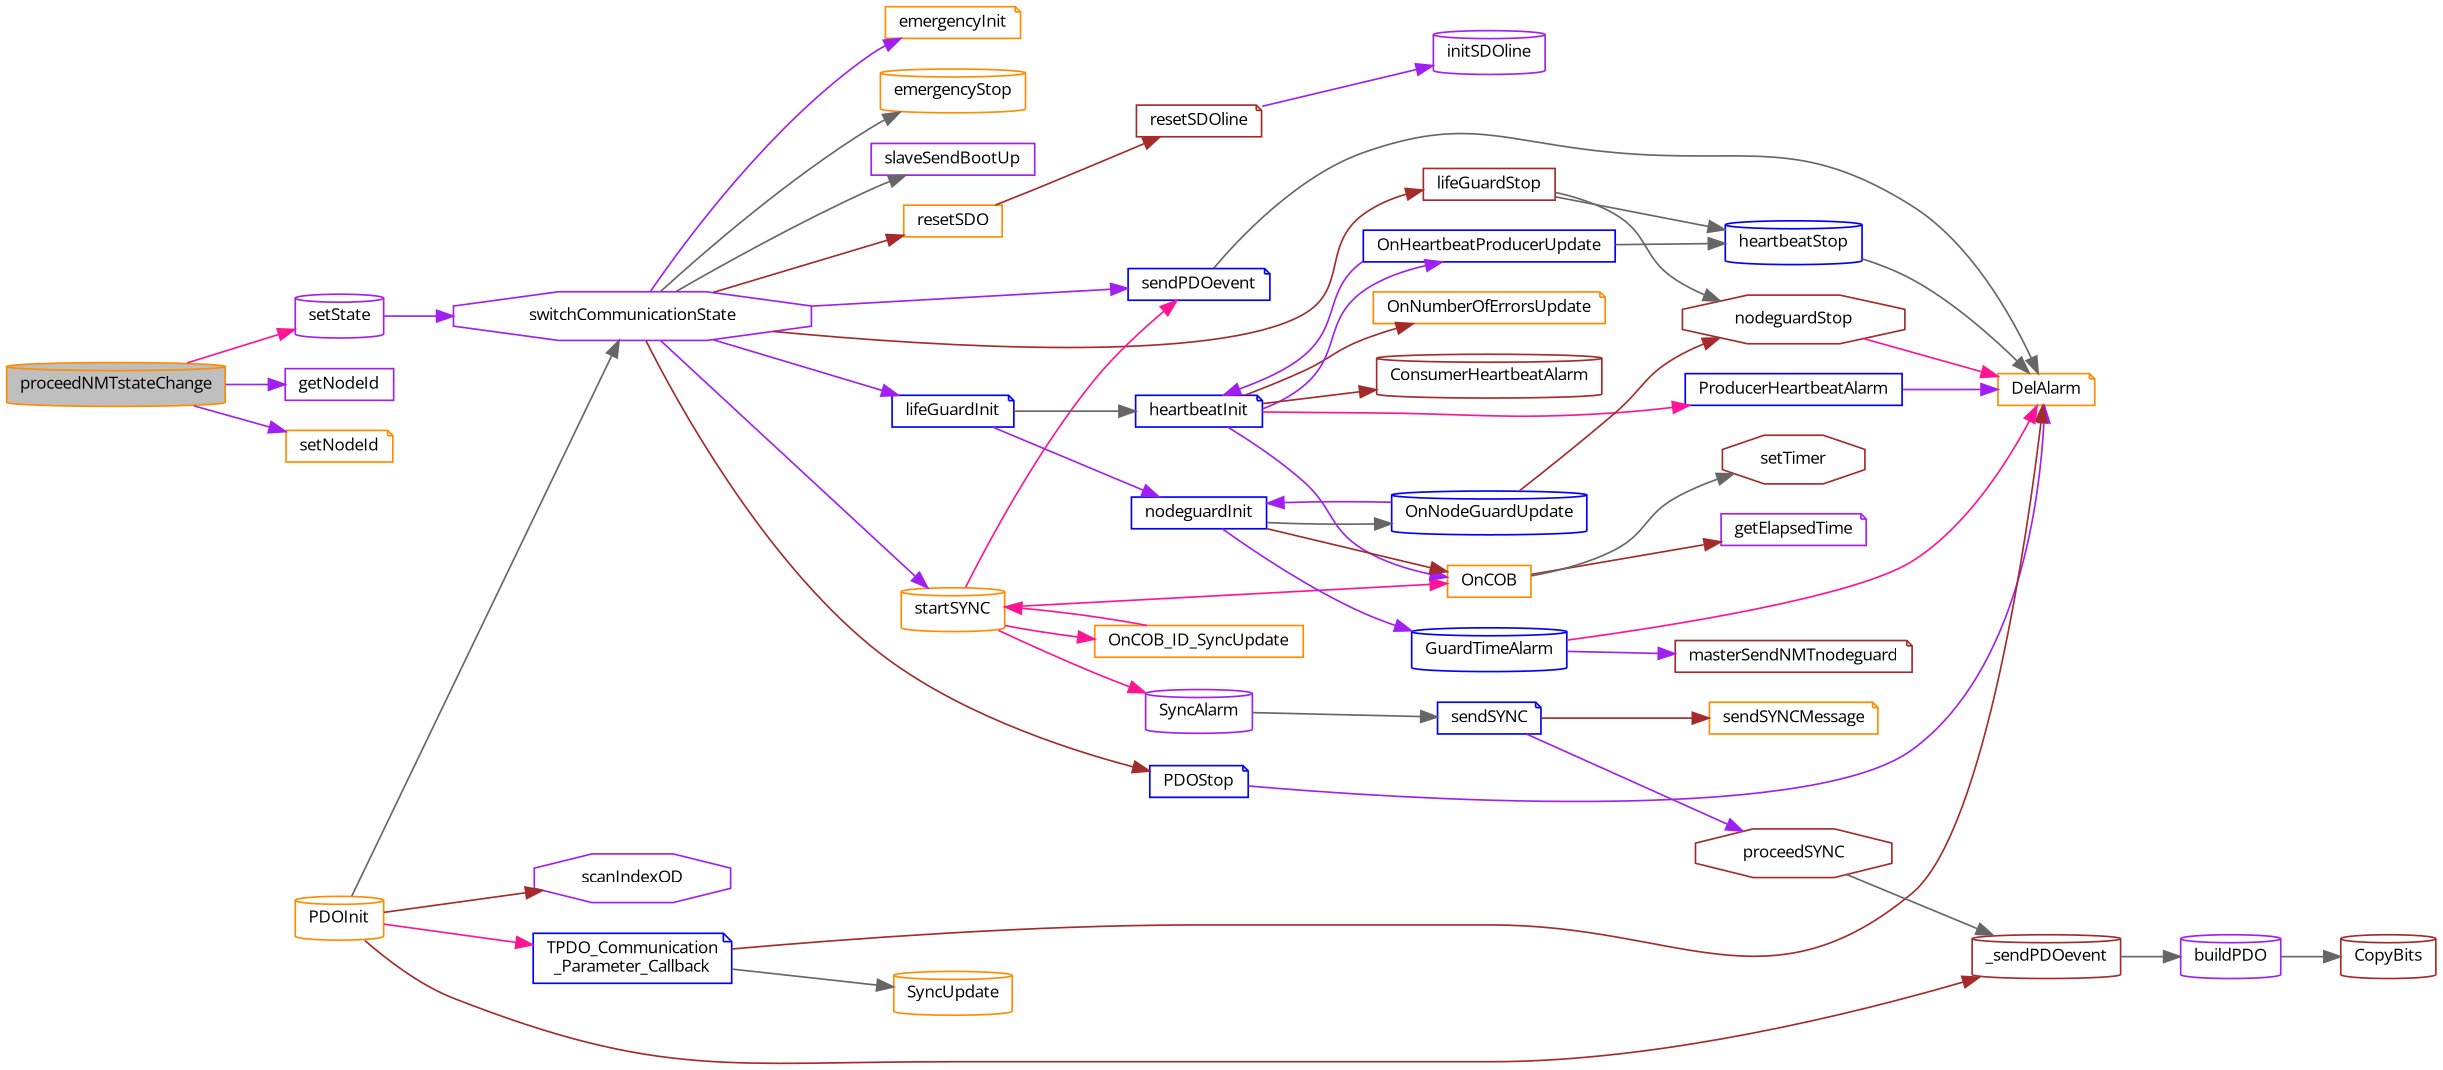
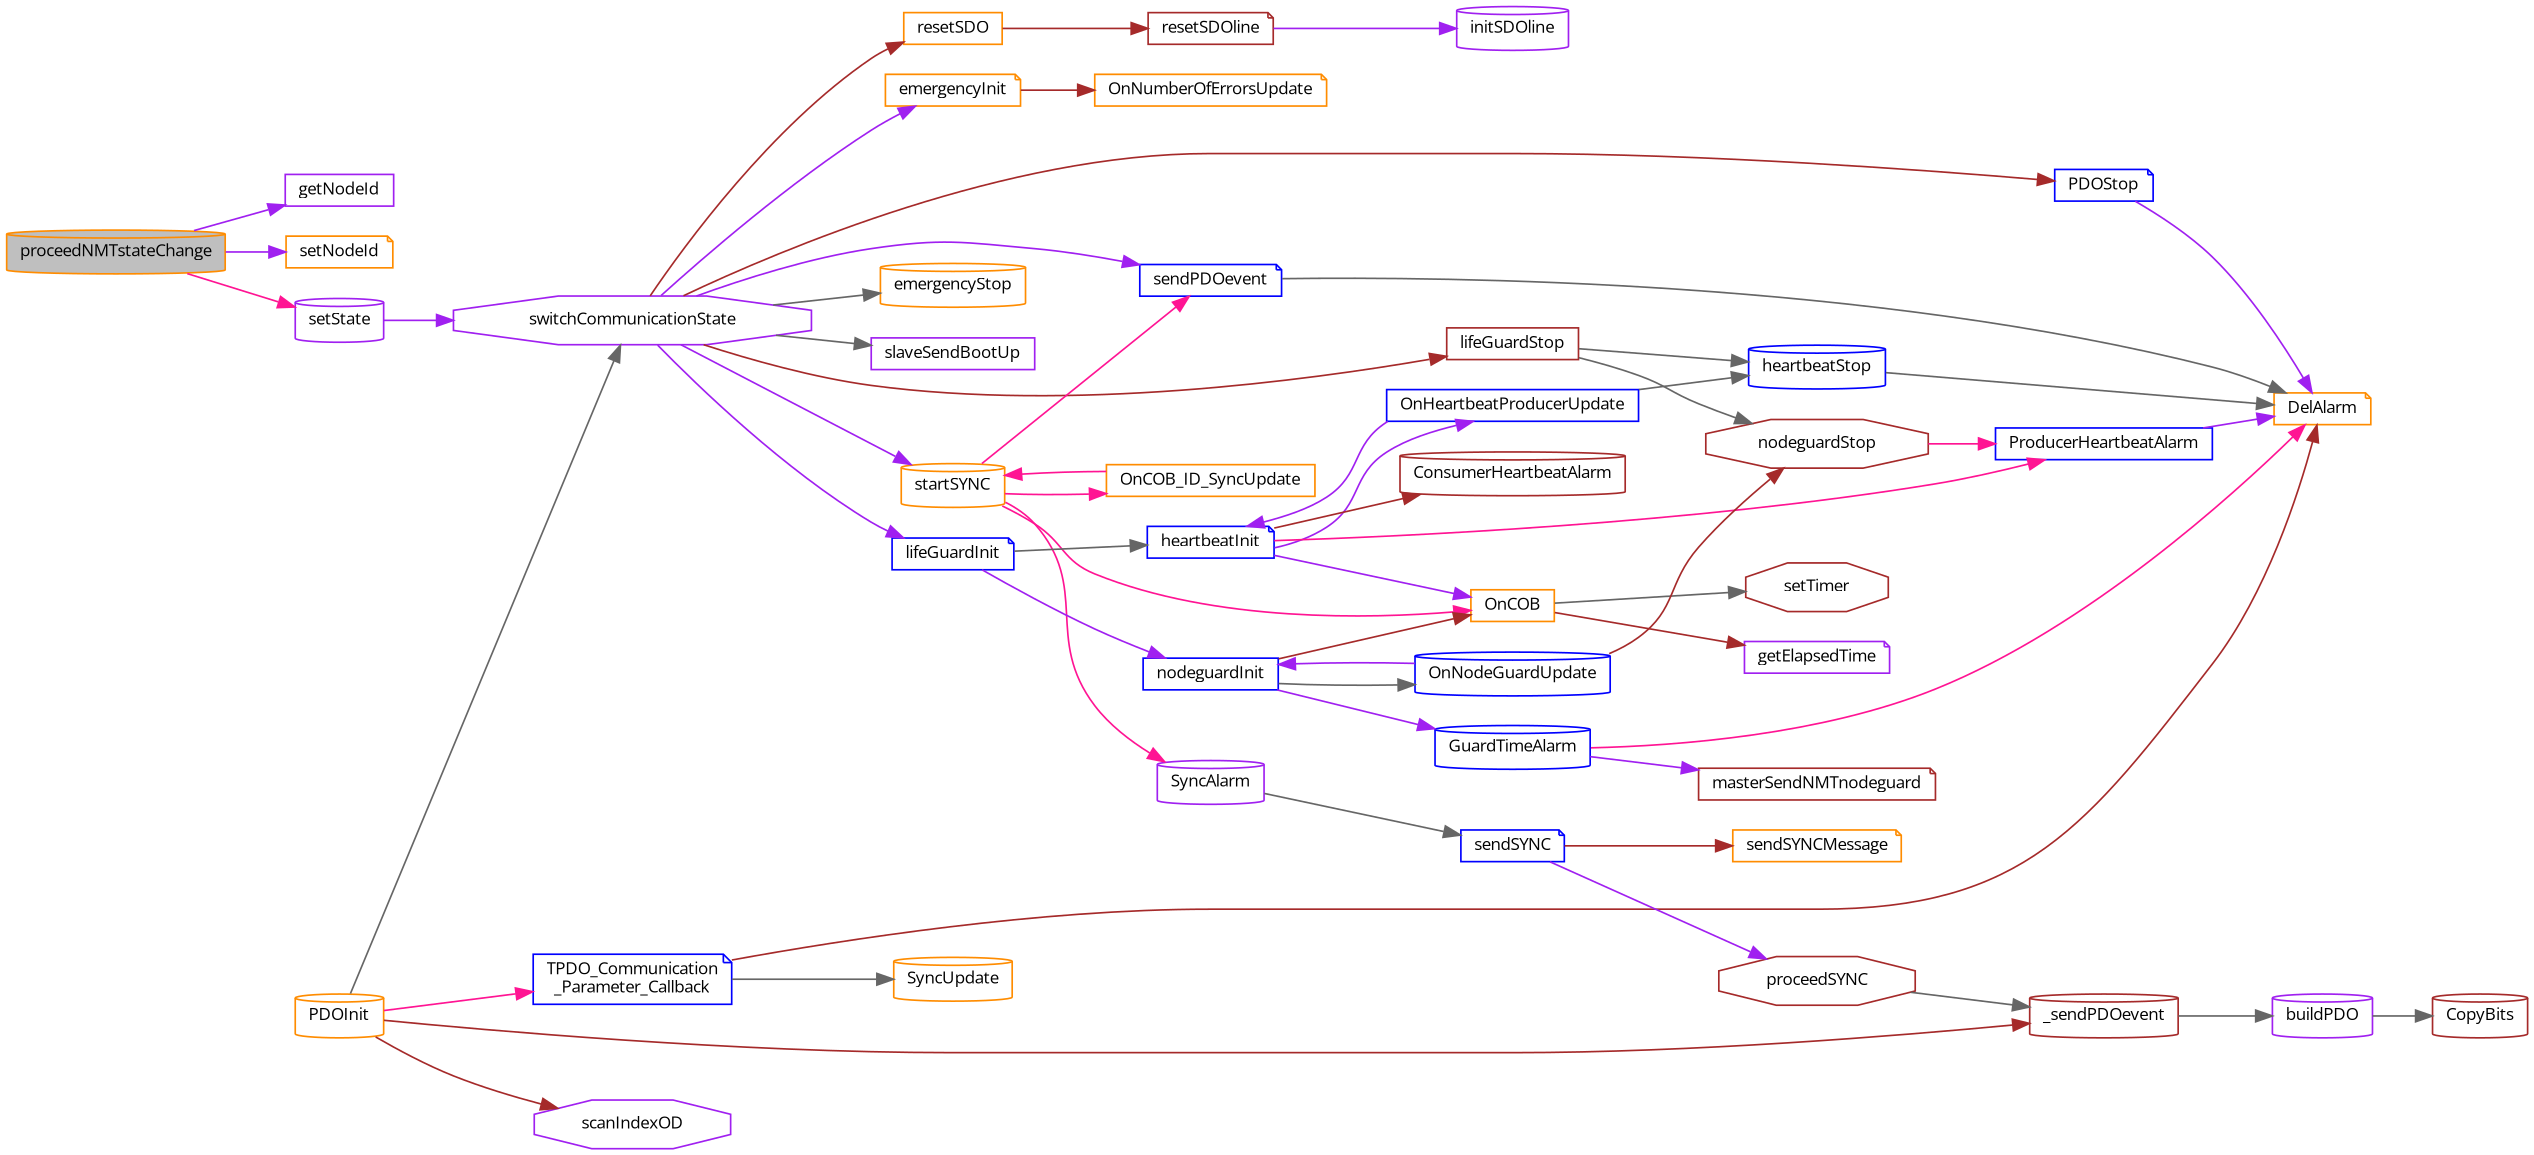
(1923, 355) -> (1953, 444)
(1302, 372) -> (1049, 90)
